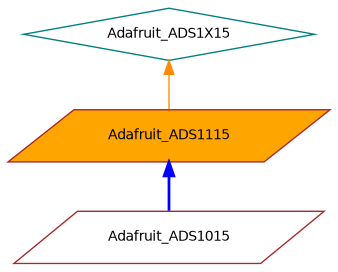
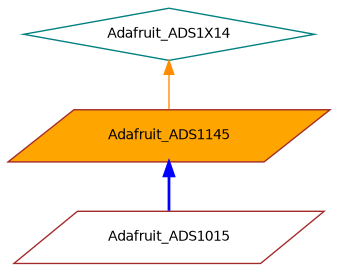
(169, 34) -> (169, 34)
(169, 136) -> (169, 136)
